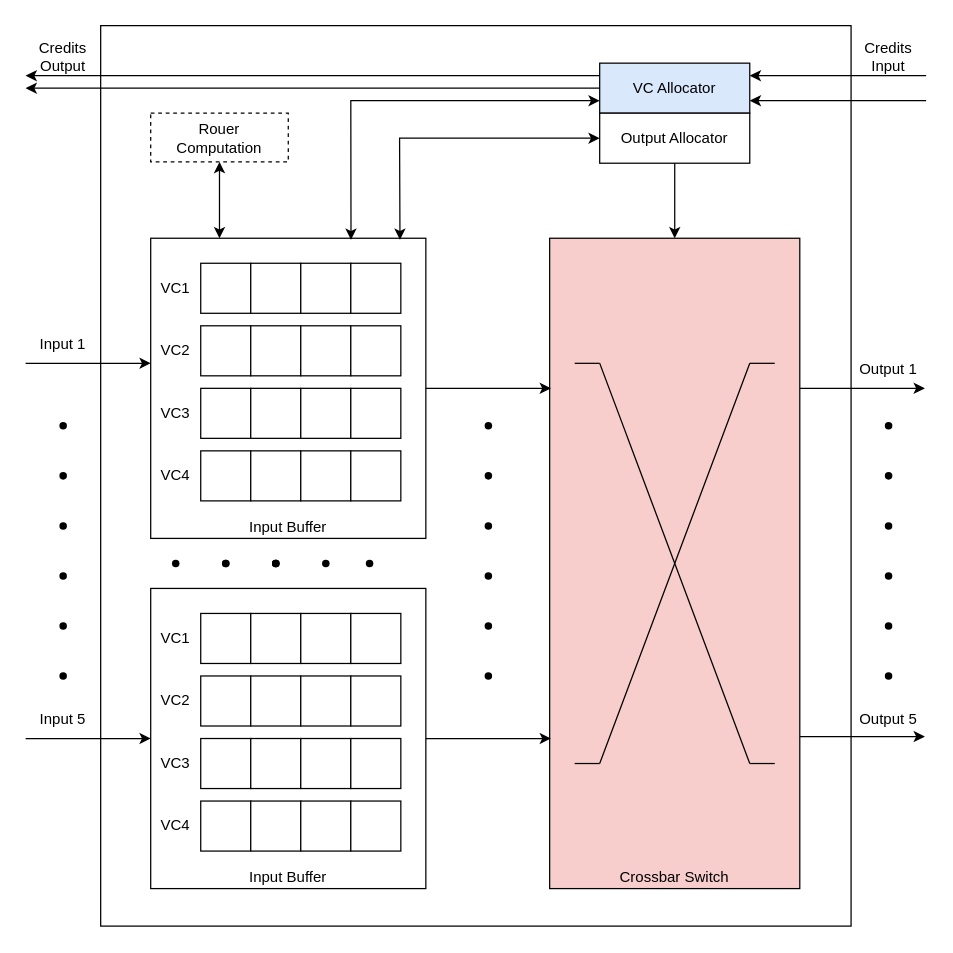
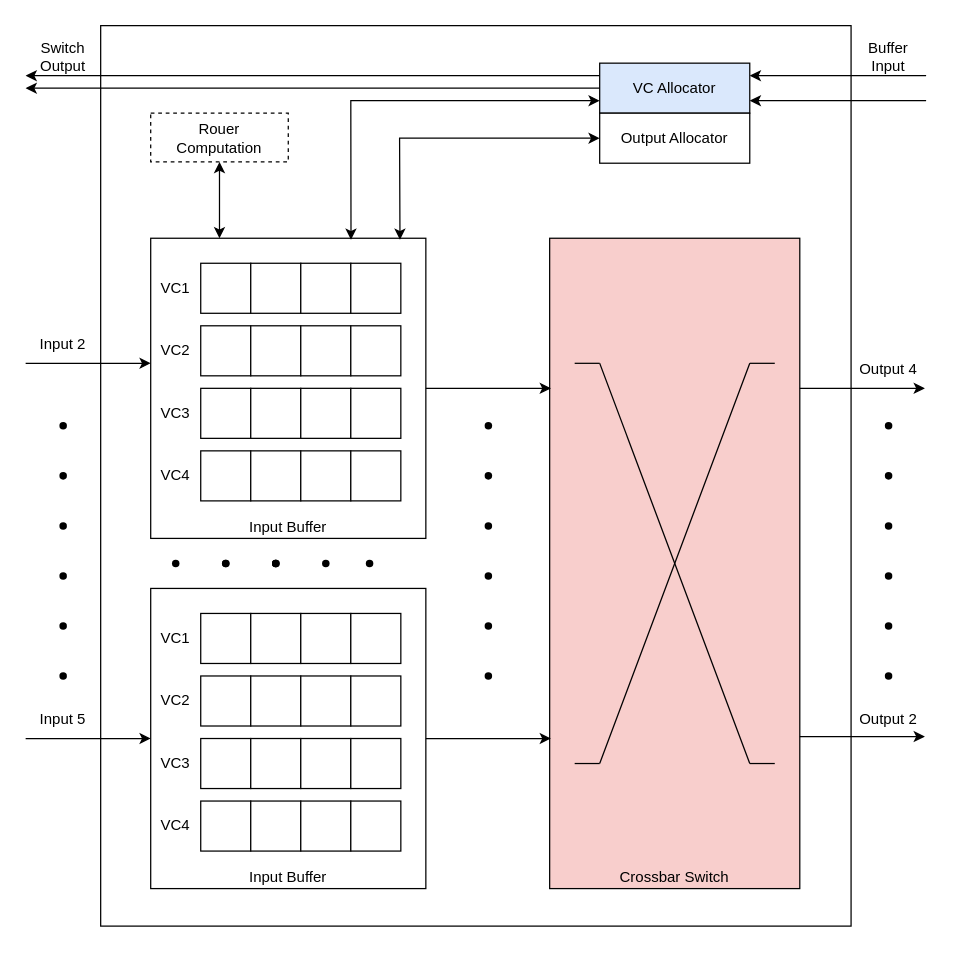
(63, 57) -> (63, 57)
(888, 57) -> (888, 57)
(674, 196) -> none
(63, 344) -> (63, 344)
(888, 369) -> (888, 369)
(888, 719) -> (888, 719)
